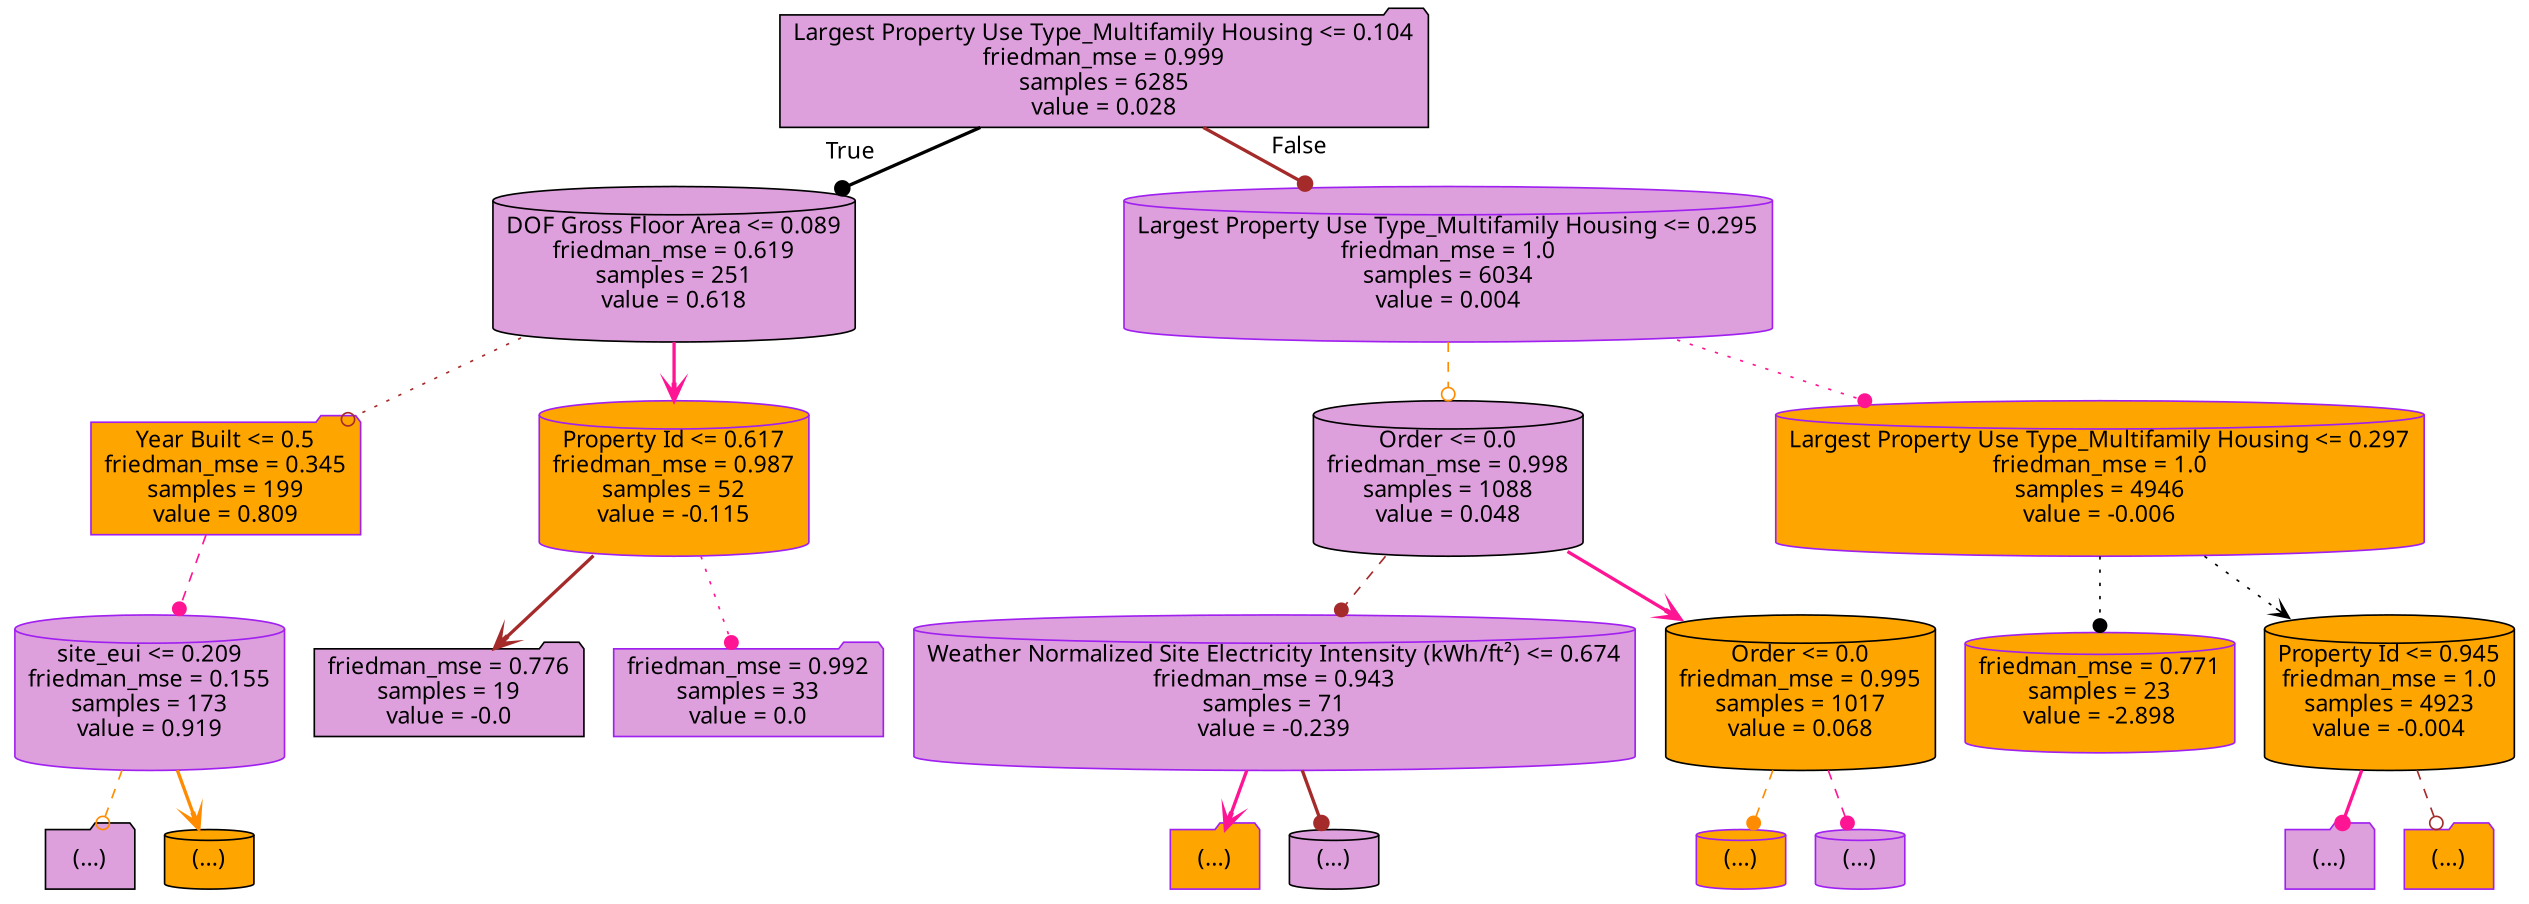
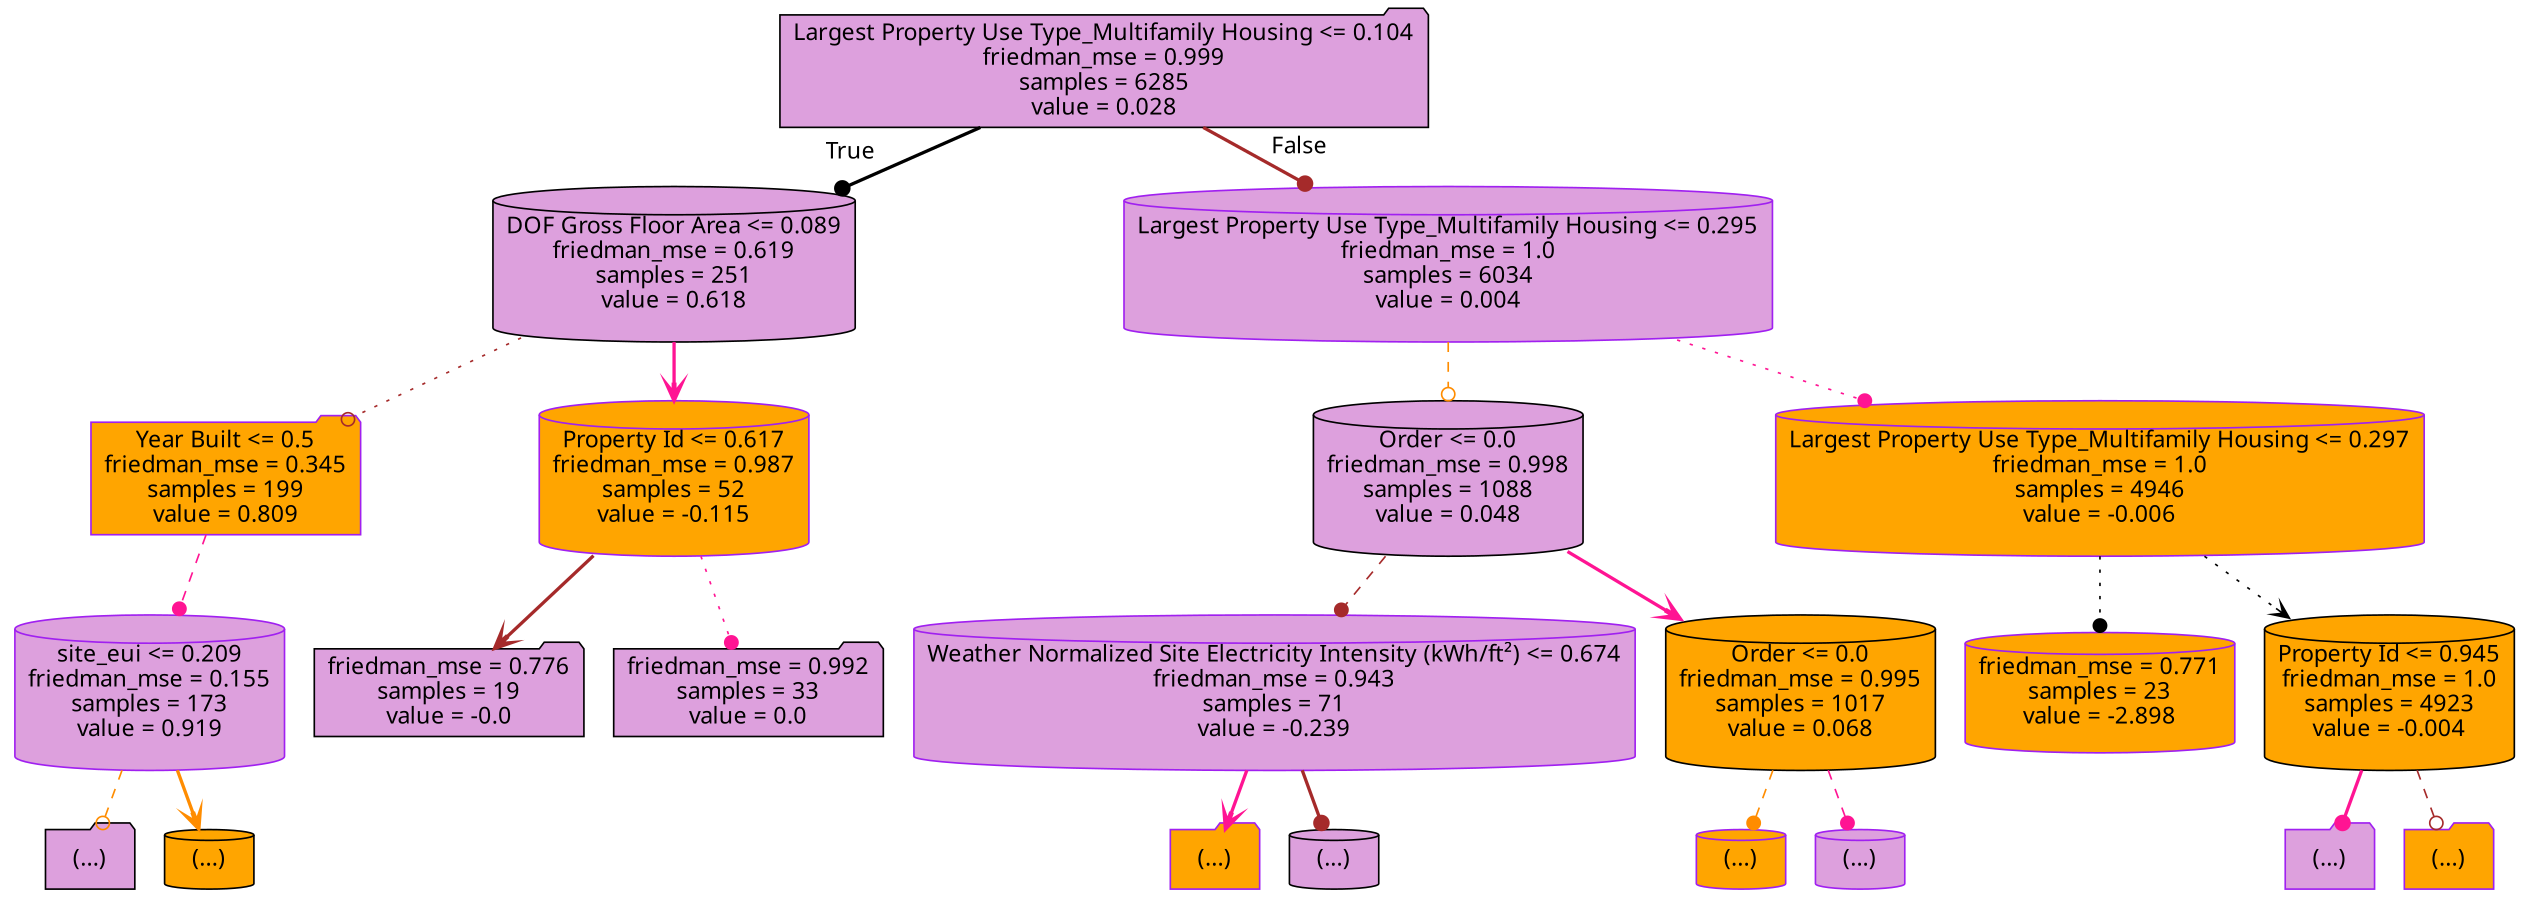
(749, 693) -> (749, 693)
